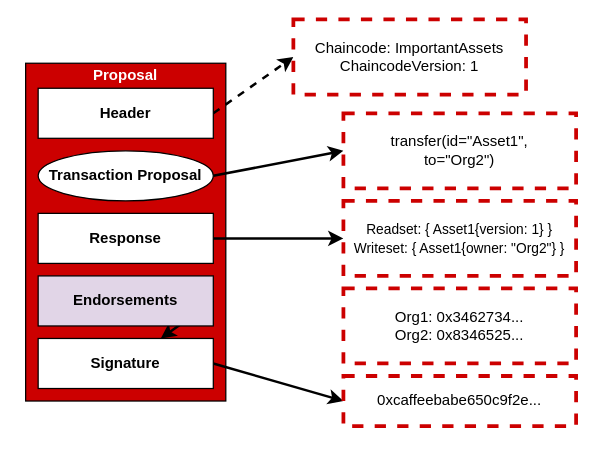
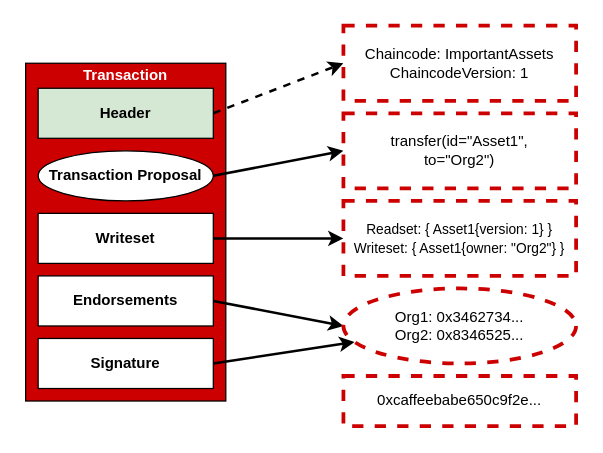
(409, 57) -> (459, 63)
(126, 76) -> (126, 76)
(126, 113) -> (126, 113)
(126, 238) -> (126, 238)
(126, 301) -> (126, 301)
(459, 326) -> (459, 326)
(174, 329) -> (273, 312)
(273, 380) -> (279, 353)
